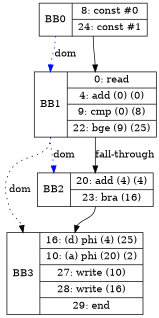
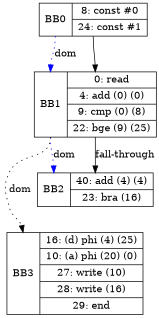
(112, 181) -> (112, 181)
(88, 218) -> none
(91, 256) -> (91, 256)
